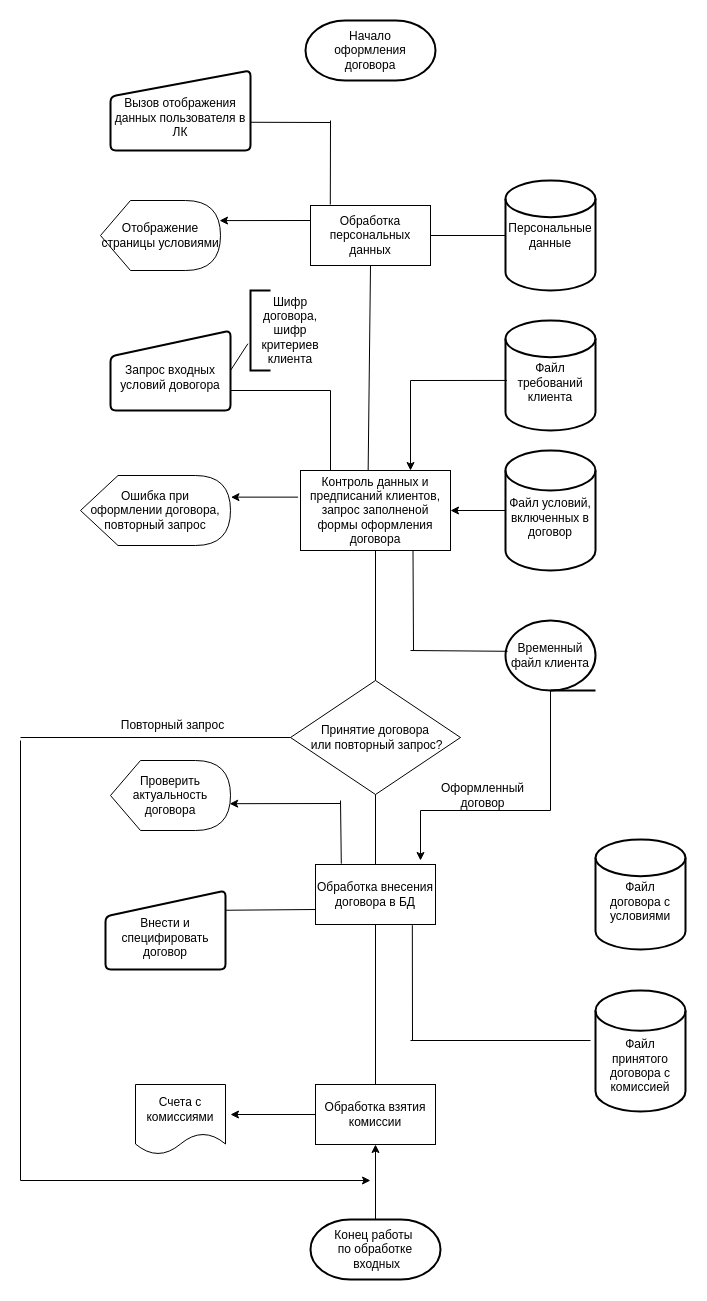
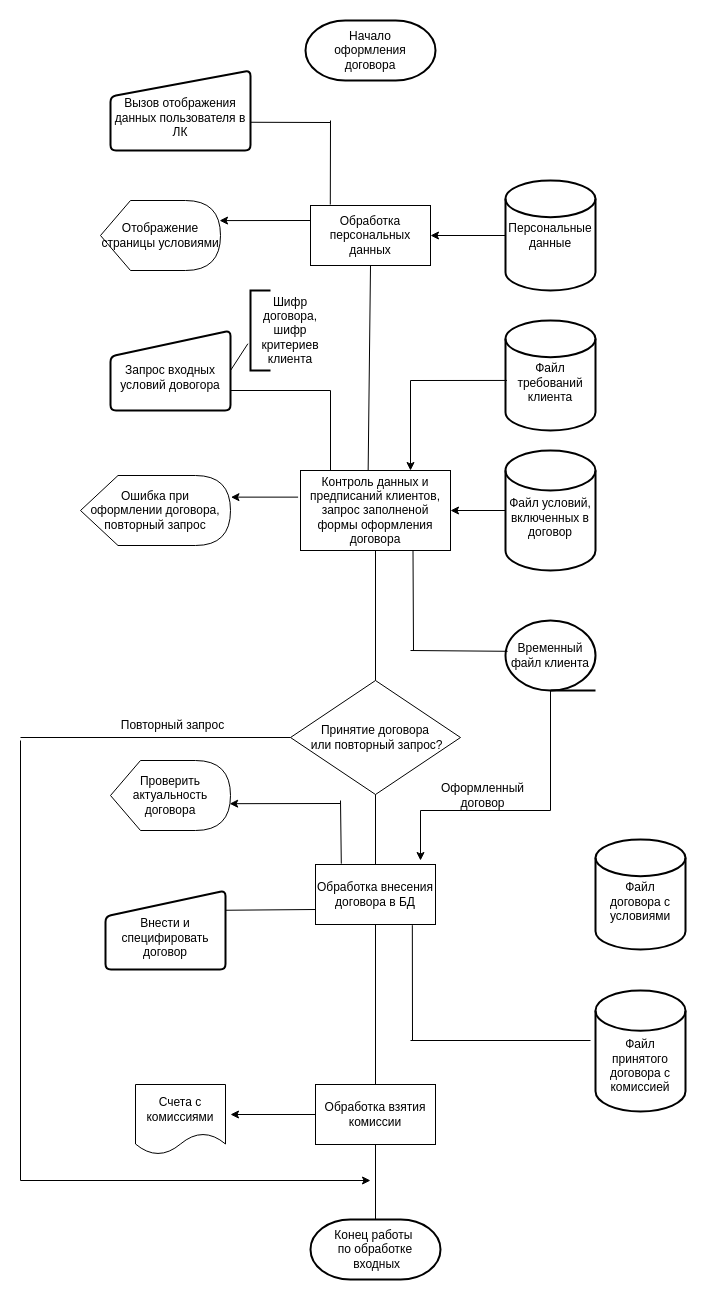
(437, 236) -> (439, 236)
(376, 1153) -> (376, 1151)
